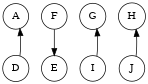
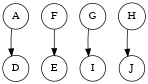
(21, 46) -> (11, 39)
(98, 46) -> (88, 39)
(137, 46) -> (127, 39)
